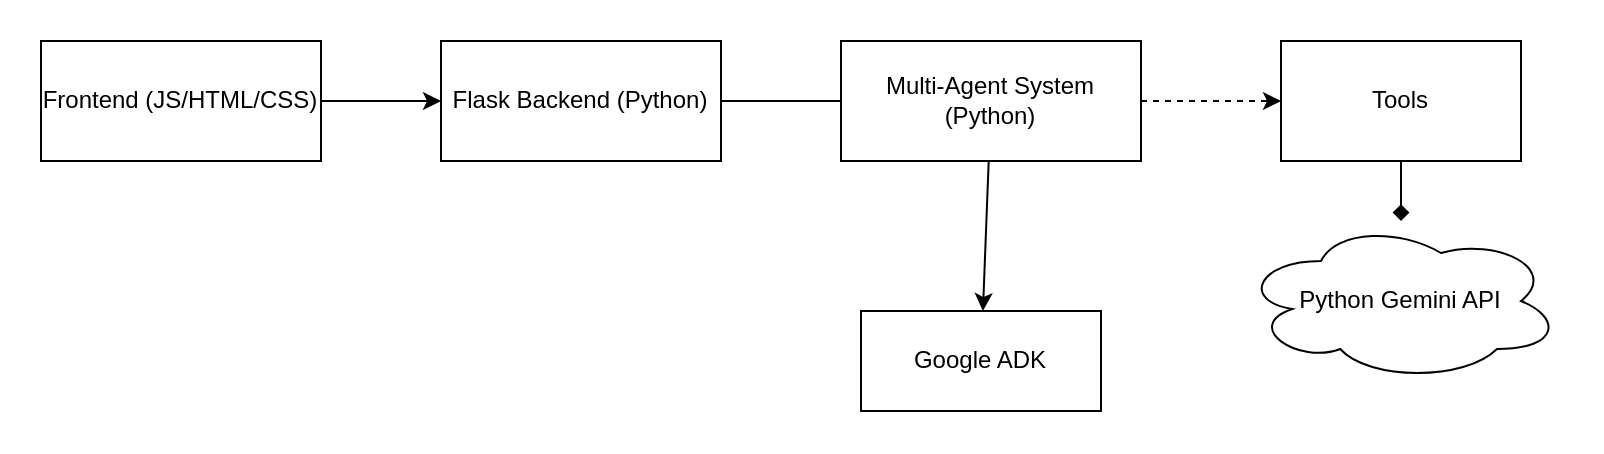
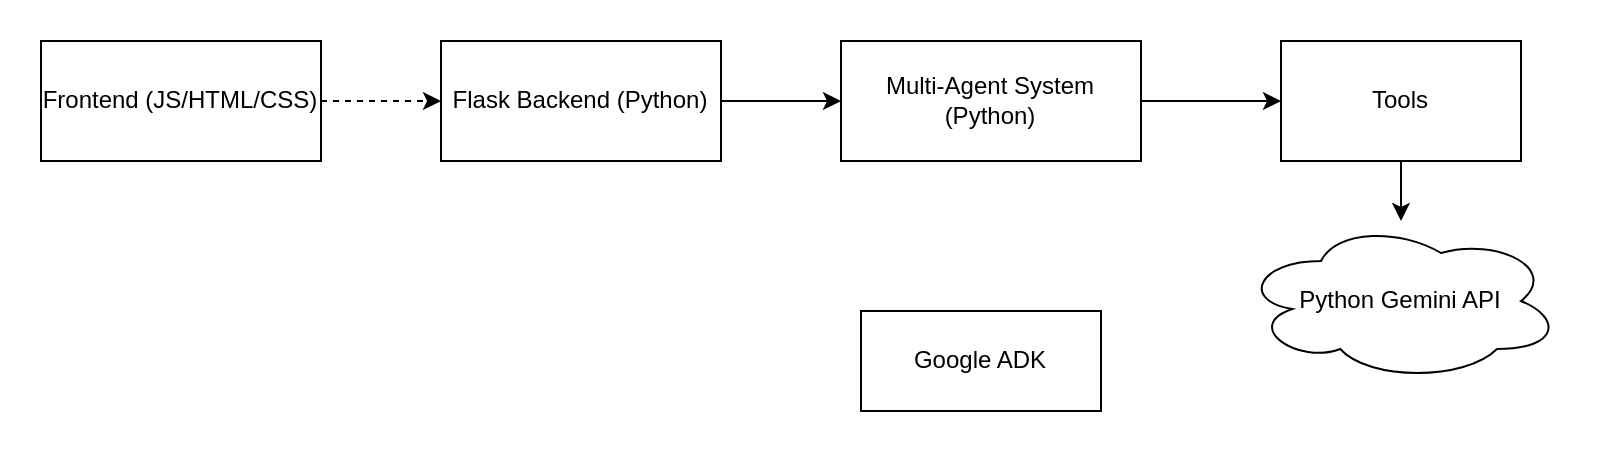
(376, 101) -> (376, 101)
(831, 101) -> (826, 101)
(1202, 101) -> (1202, 101)
(1401, 205) -> (1401, 206)
(986, 229) -> none
